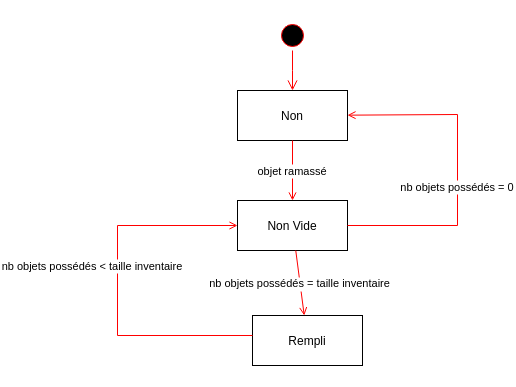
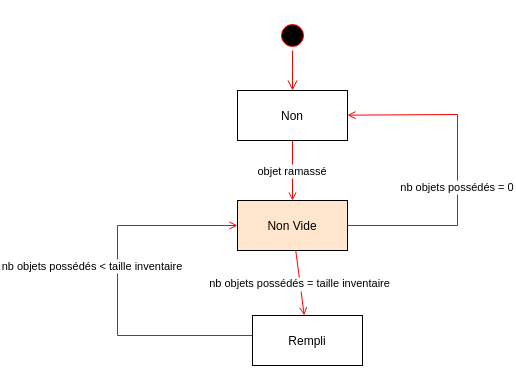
(293, 226) -> (293, 226)
